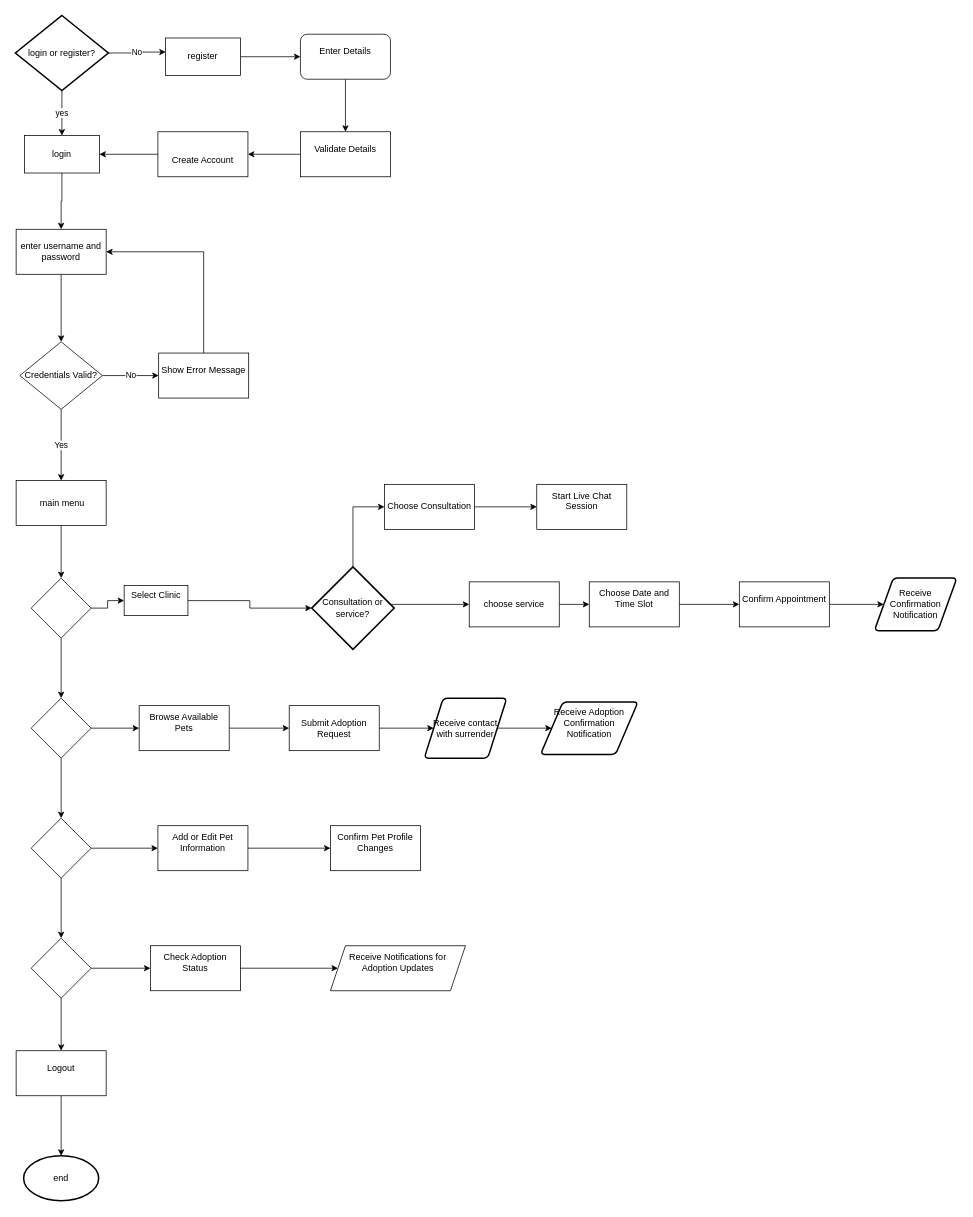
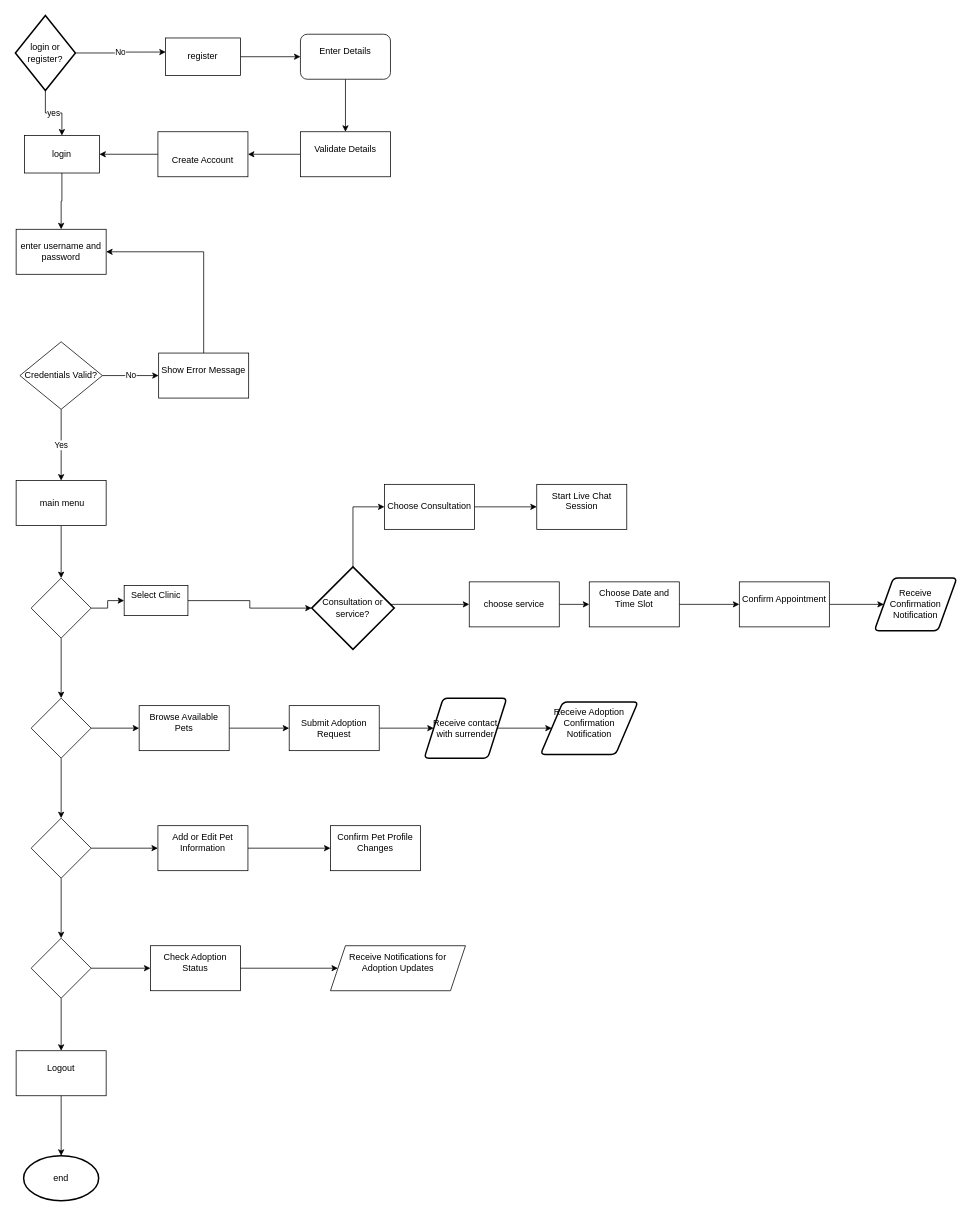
(62, 53) -> (45, 53)
(61, 335) -> none
